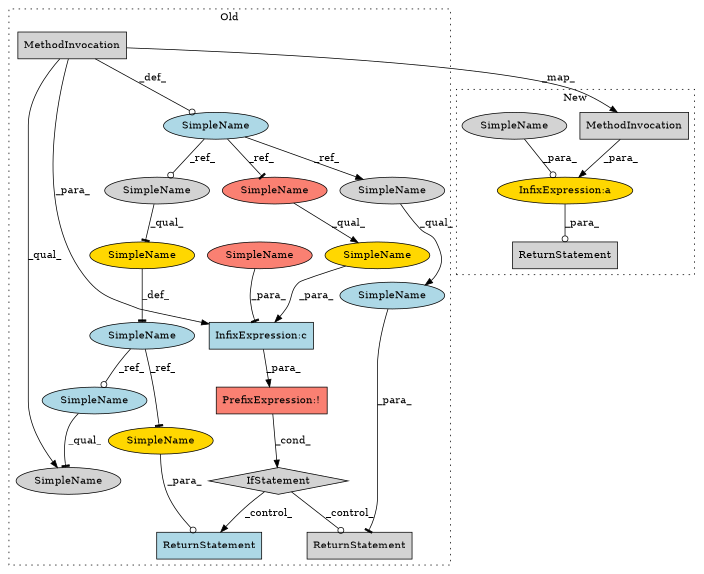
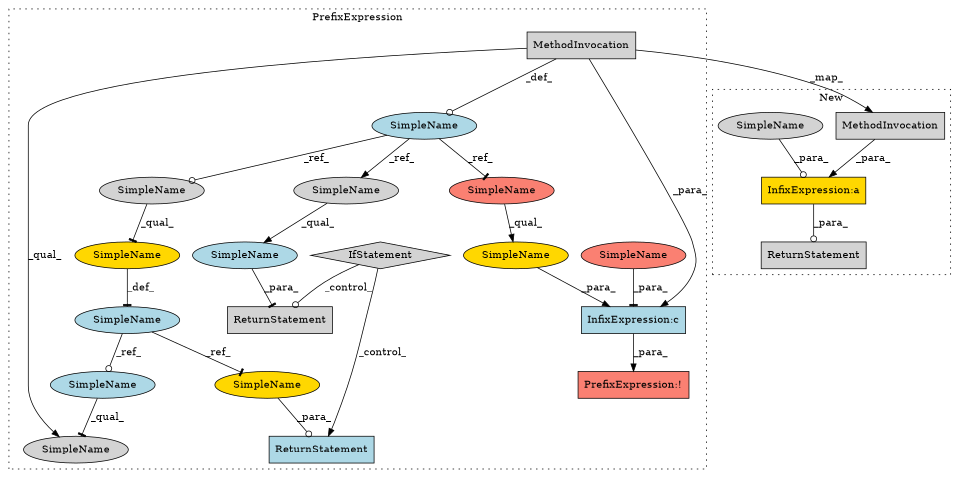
(230, 17) -> (358, 17)
(565, 191) -> (814, 191)
(275, 437) -> none
